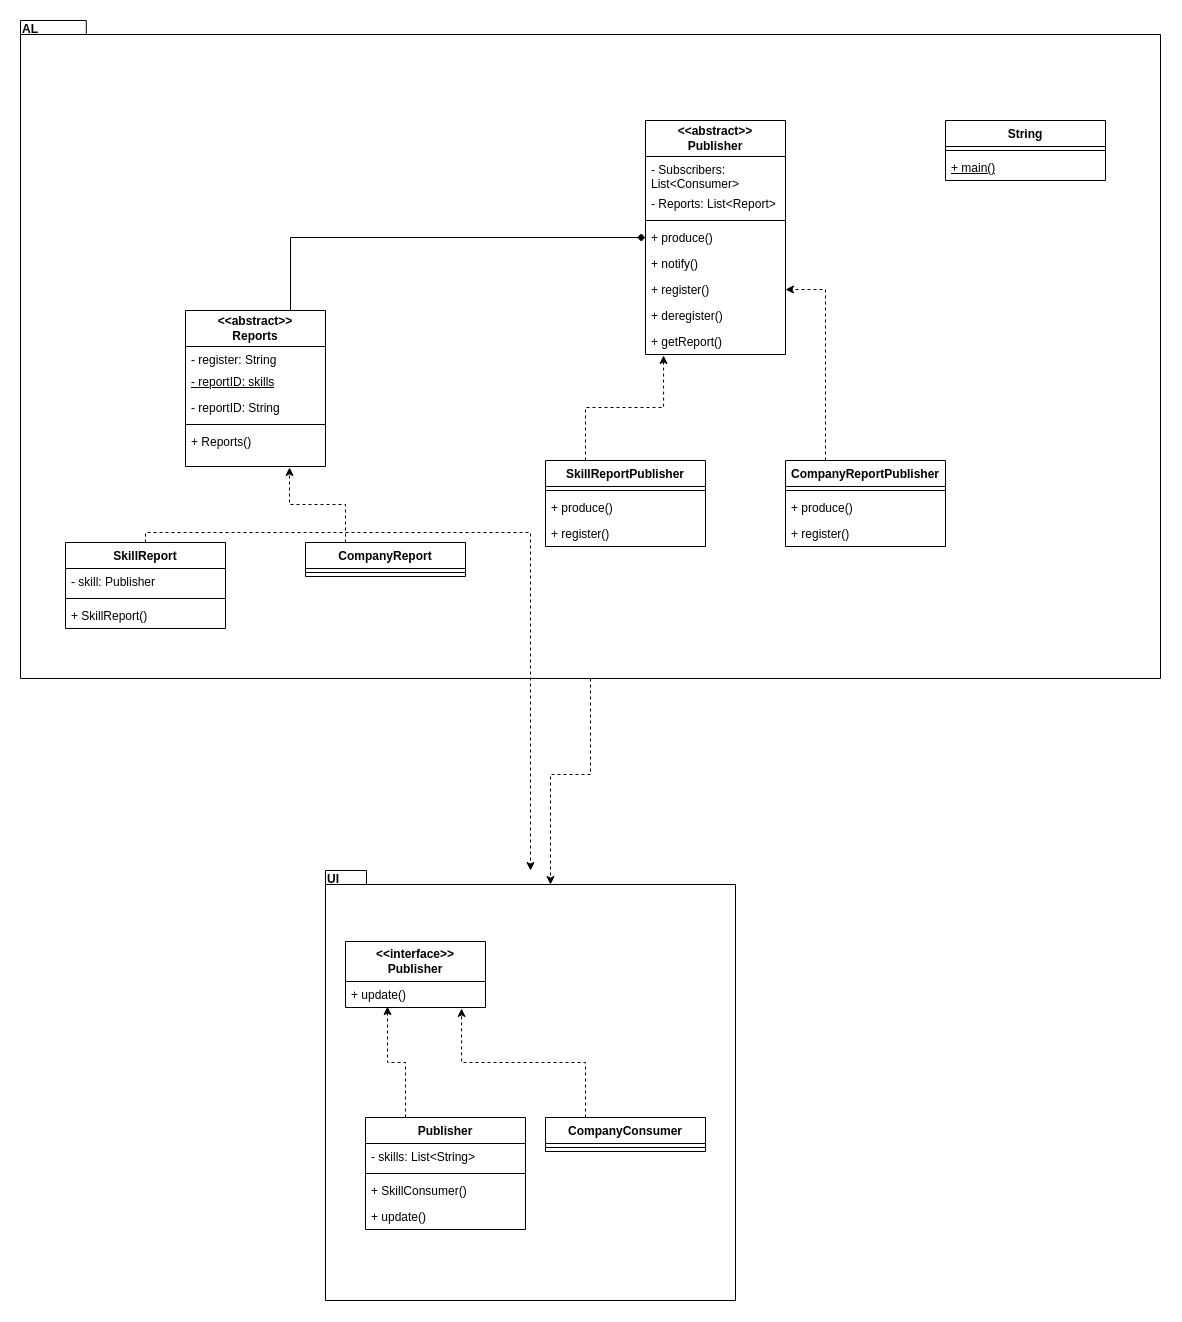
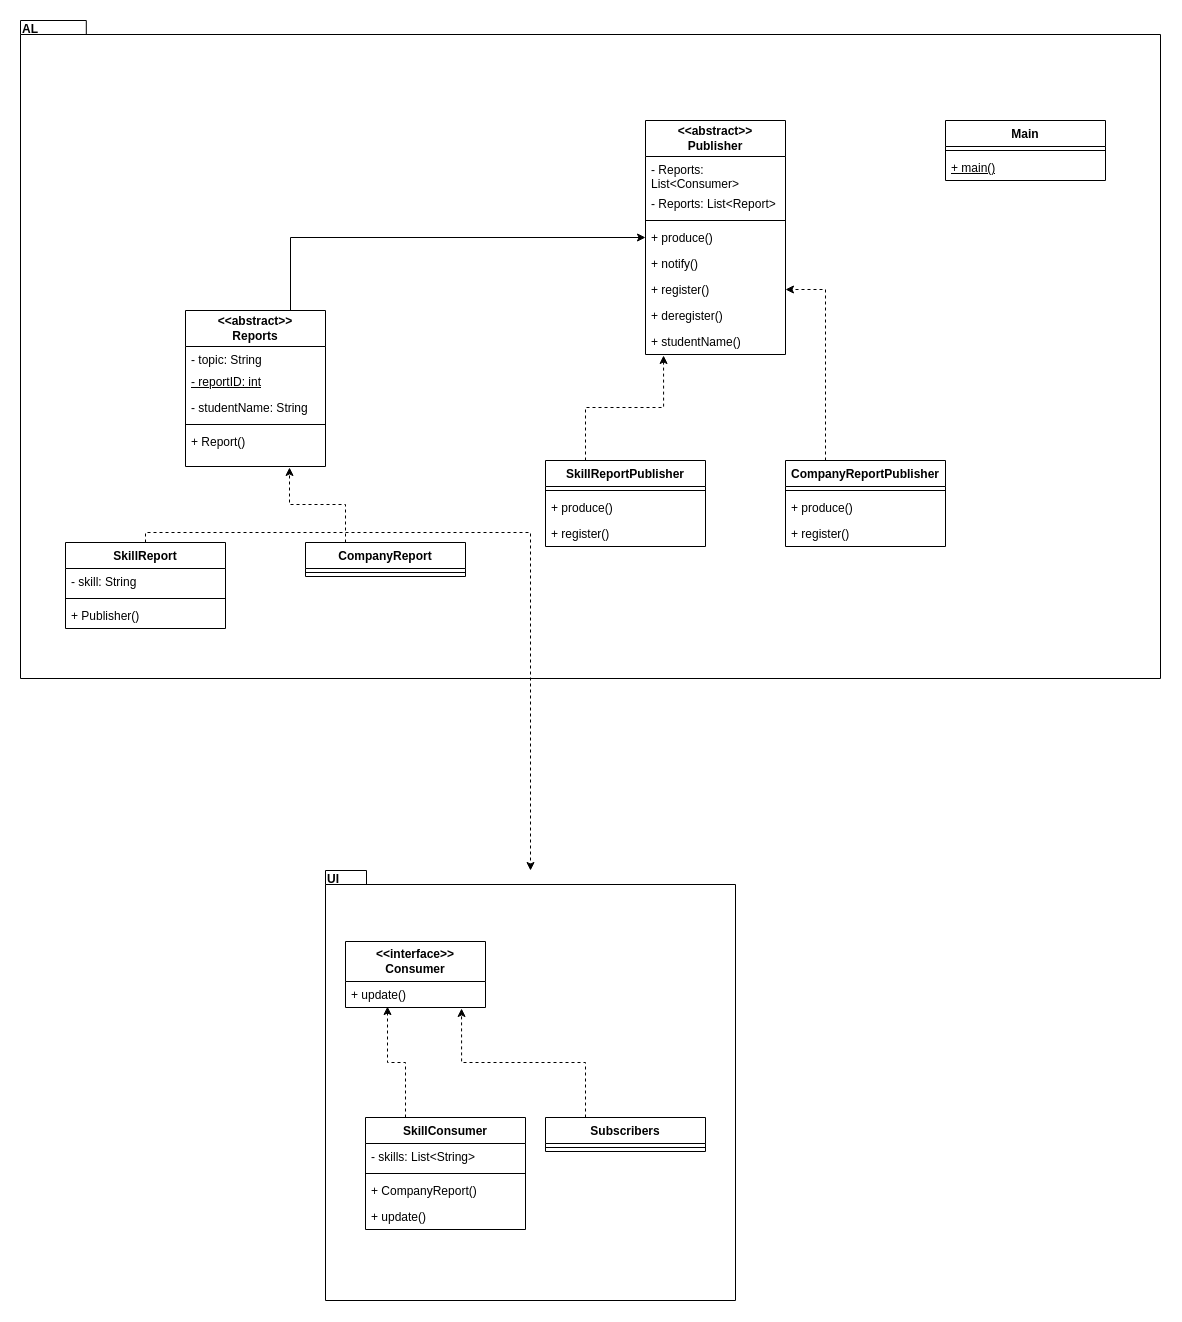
(1026, 135) -> (1026, 135)
(717, 178) -> (717, 178)
(636, 238) -> (637, 238)
(694, 343) -> (700, 343)
(244, 361) -> (234, 361)
(243, 383) -> (236, 383)
(246, 409) -> (256, 409)
(227, 443) -> (224, 443)
(120, 583) -> (111, 583)
(116, 617) -> (111, 617)
(568, 775) -> none
(416, 962) -> (416, 962)
(446, 1132) -> (446, 1132)
(626, 1132) -> (626, 1132)
(422, 1192) -> (427, 1192)
